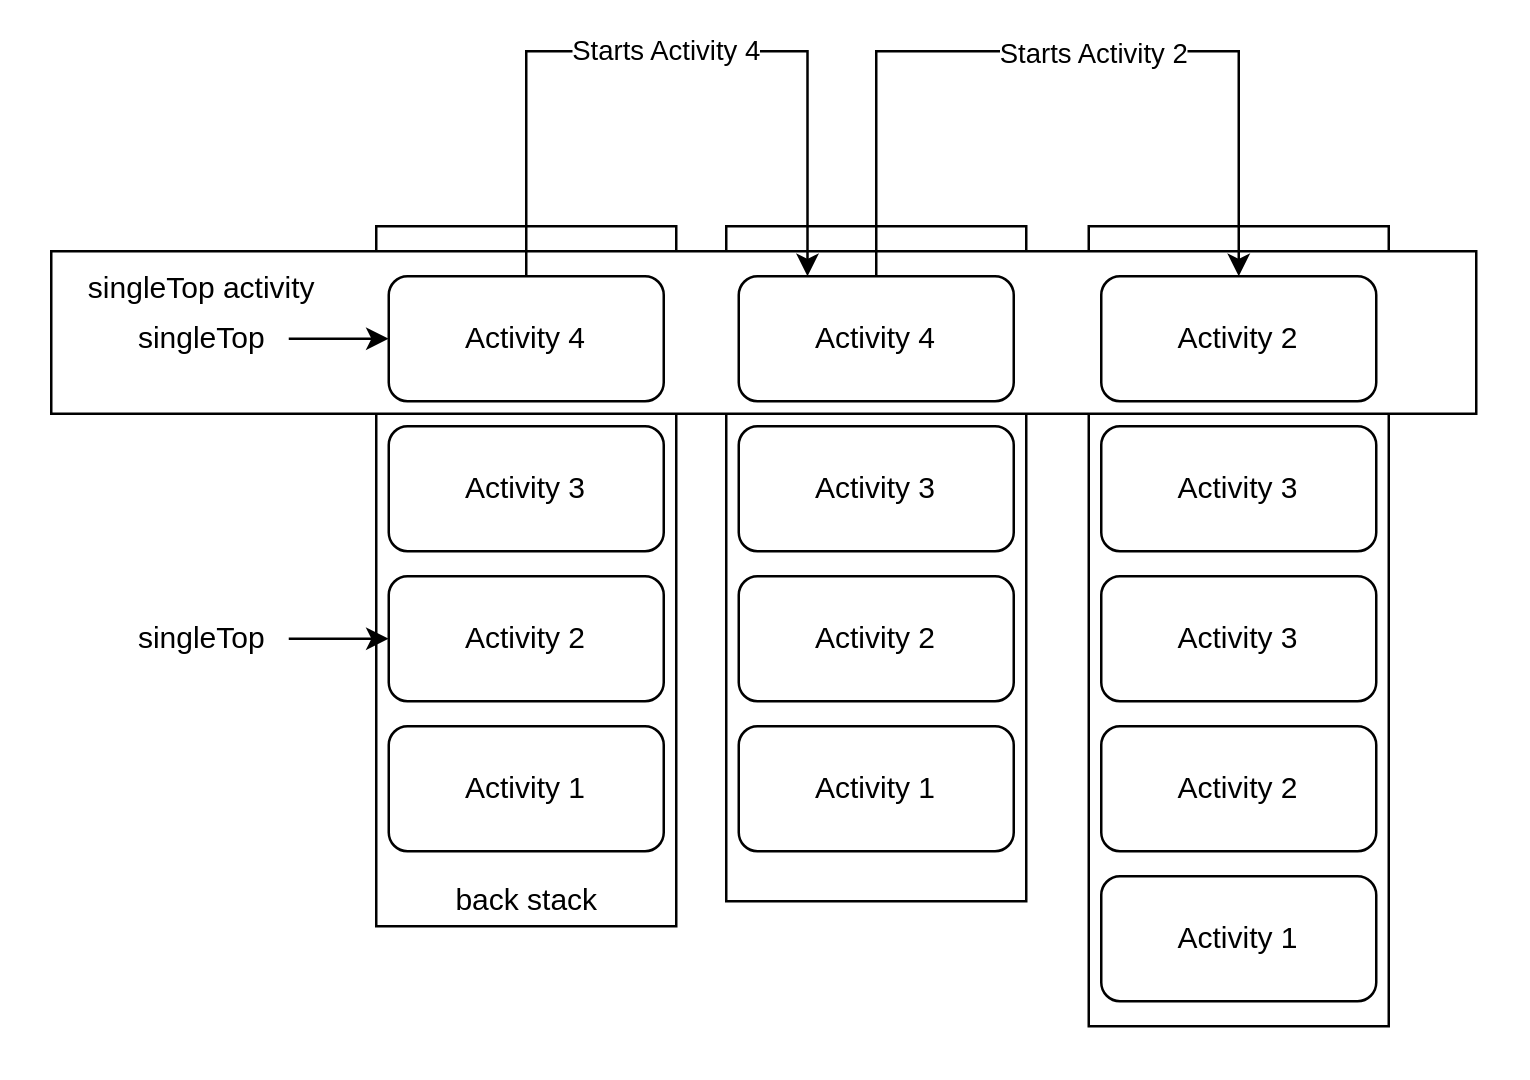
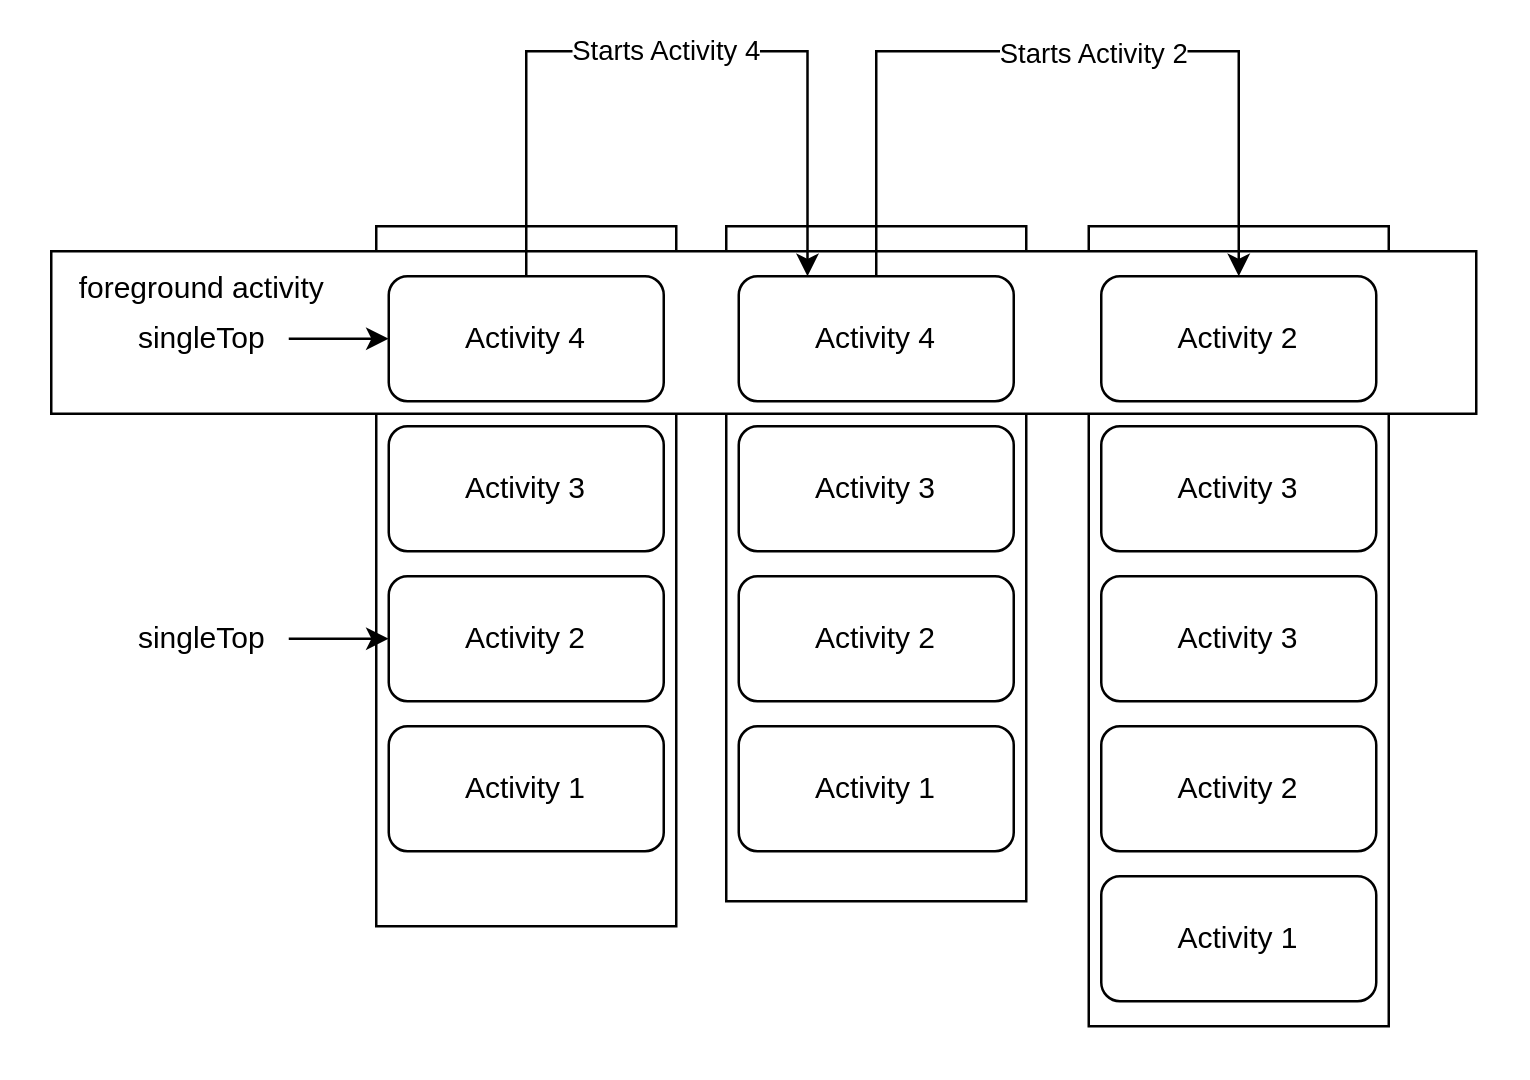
(203, 289) -> (203, 289)
(526, 901) -> none
